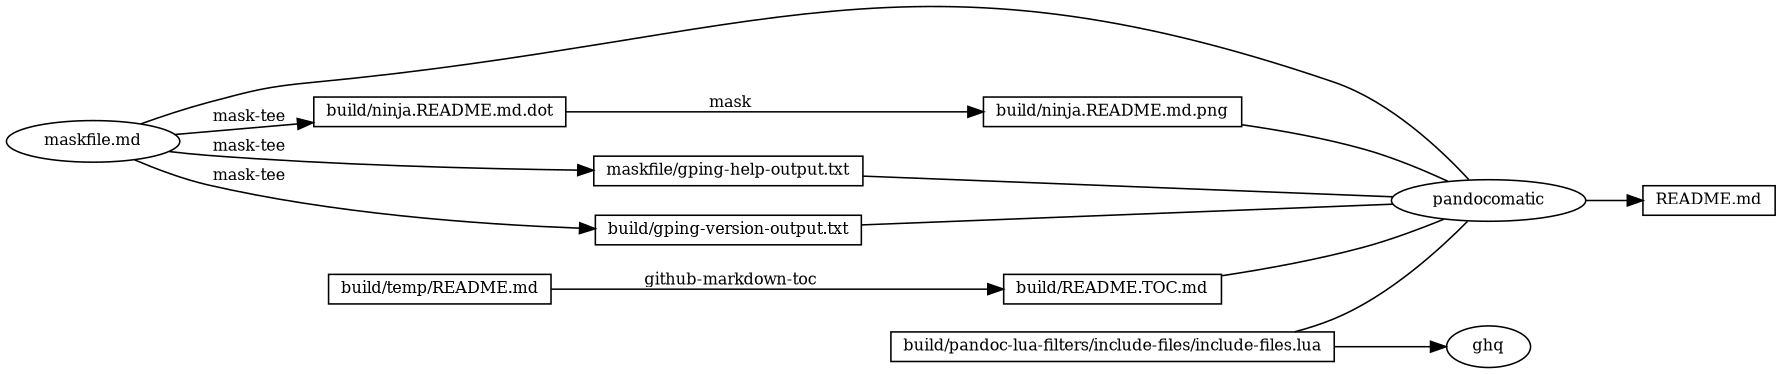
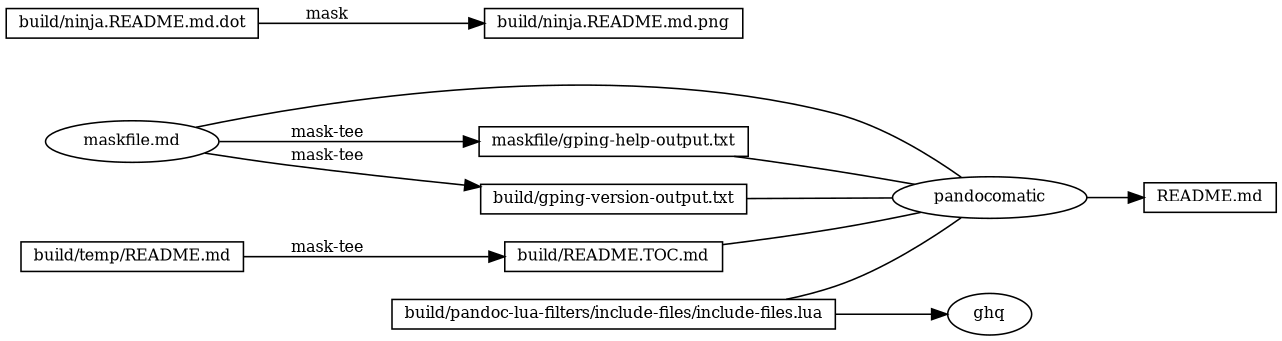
(236, 129) -> none
(1347, 145) -> none
(728, 281) -> (325, 248)
